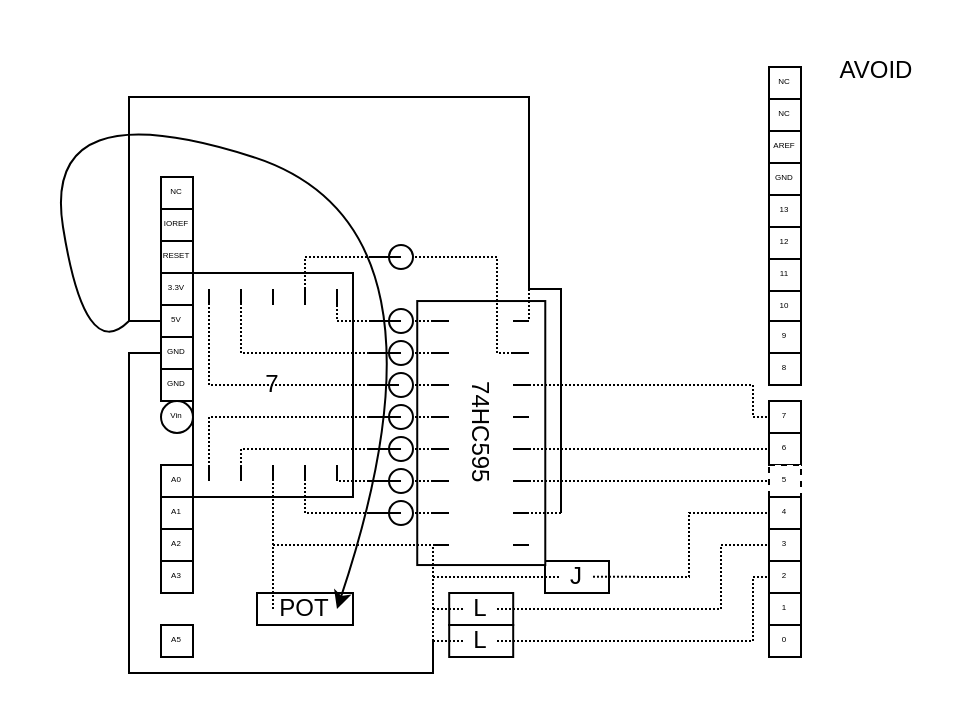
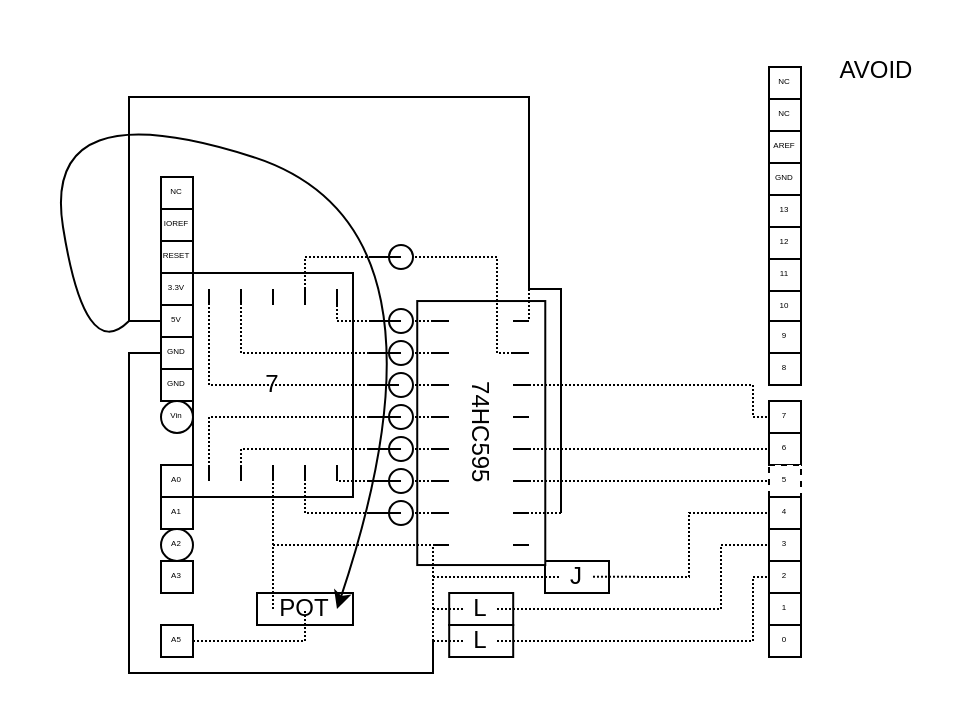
(177, 545) -> (177, 545)
none -> (265, 641)
